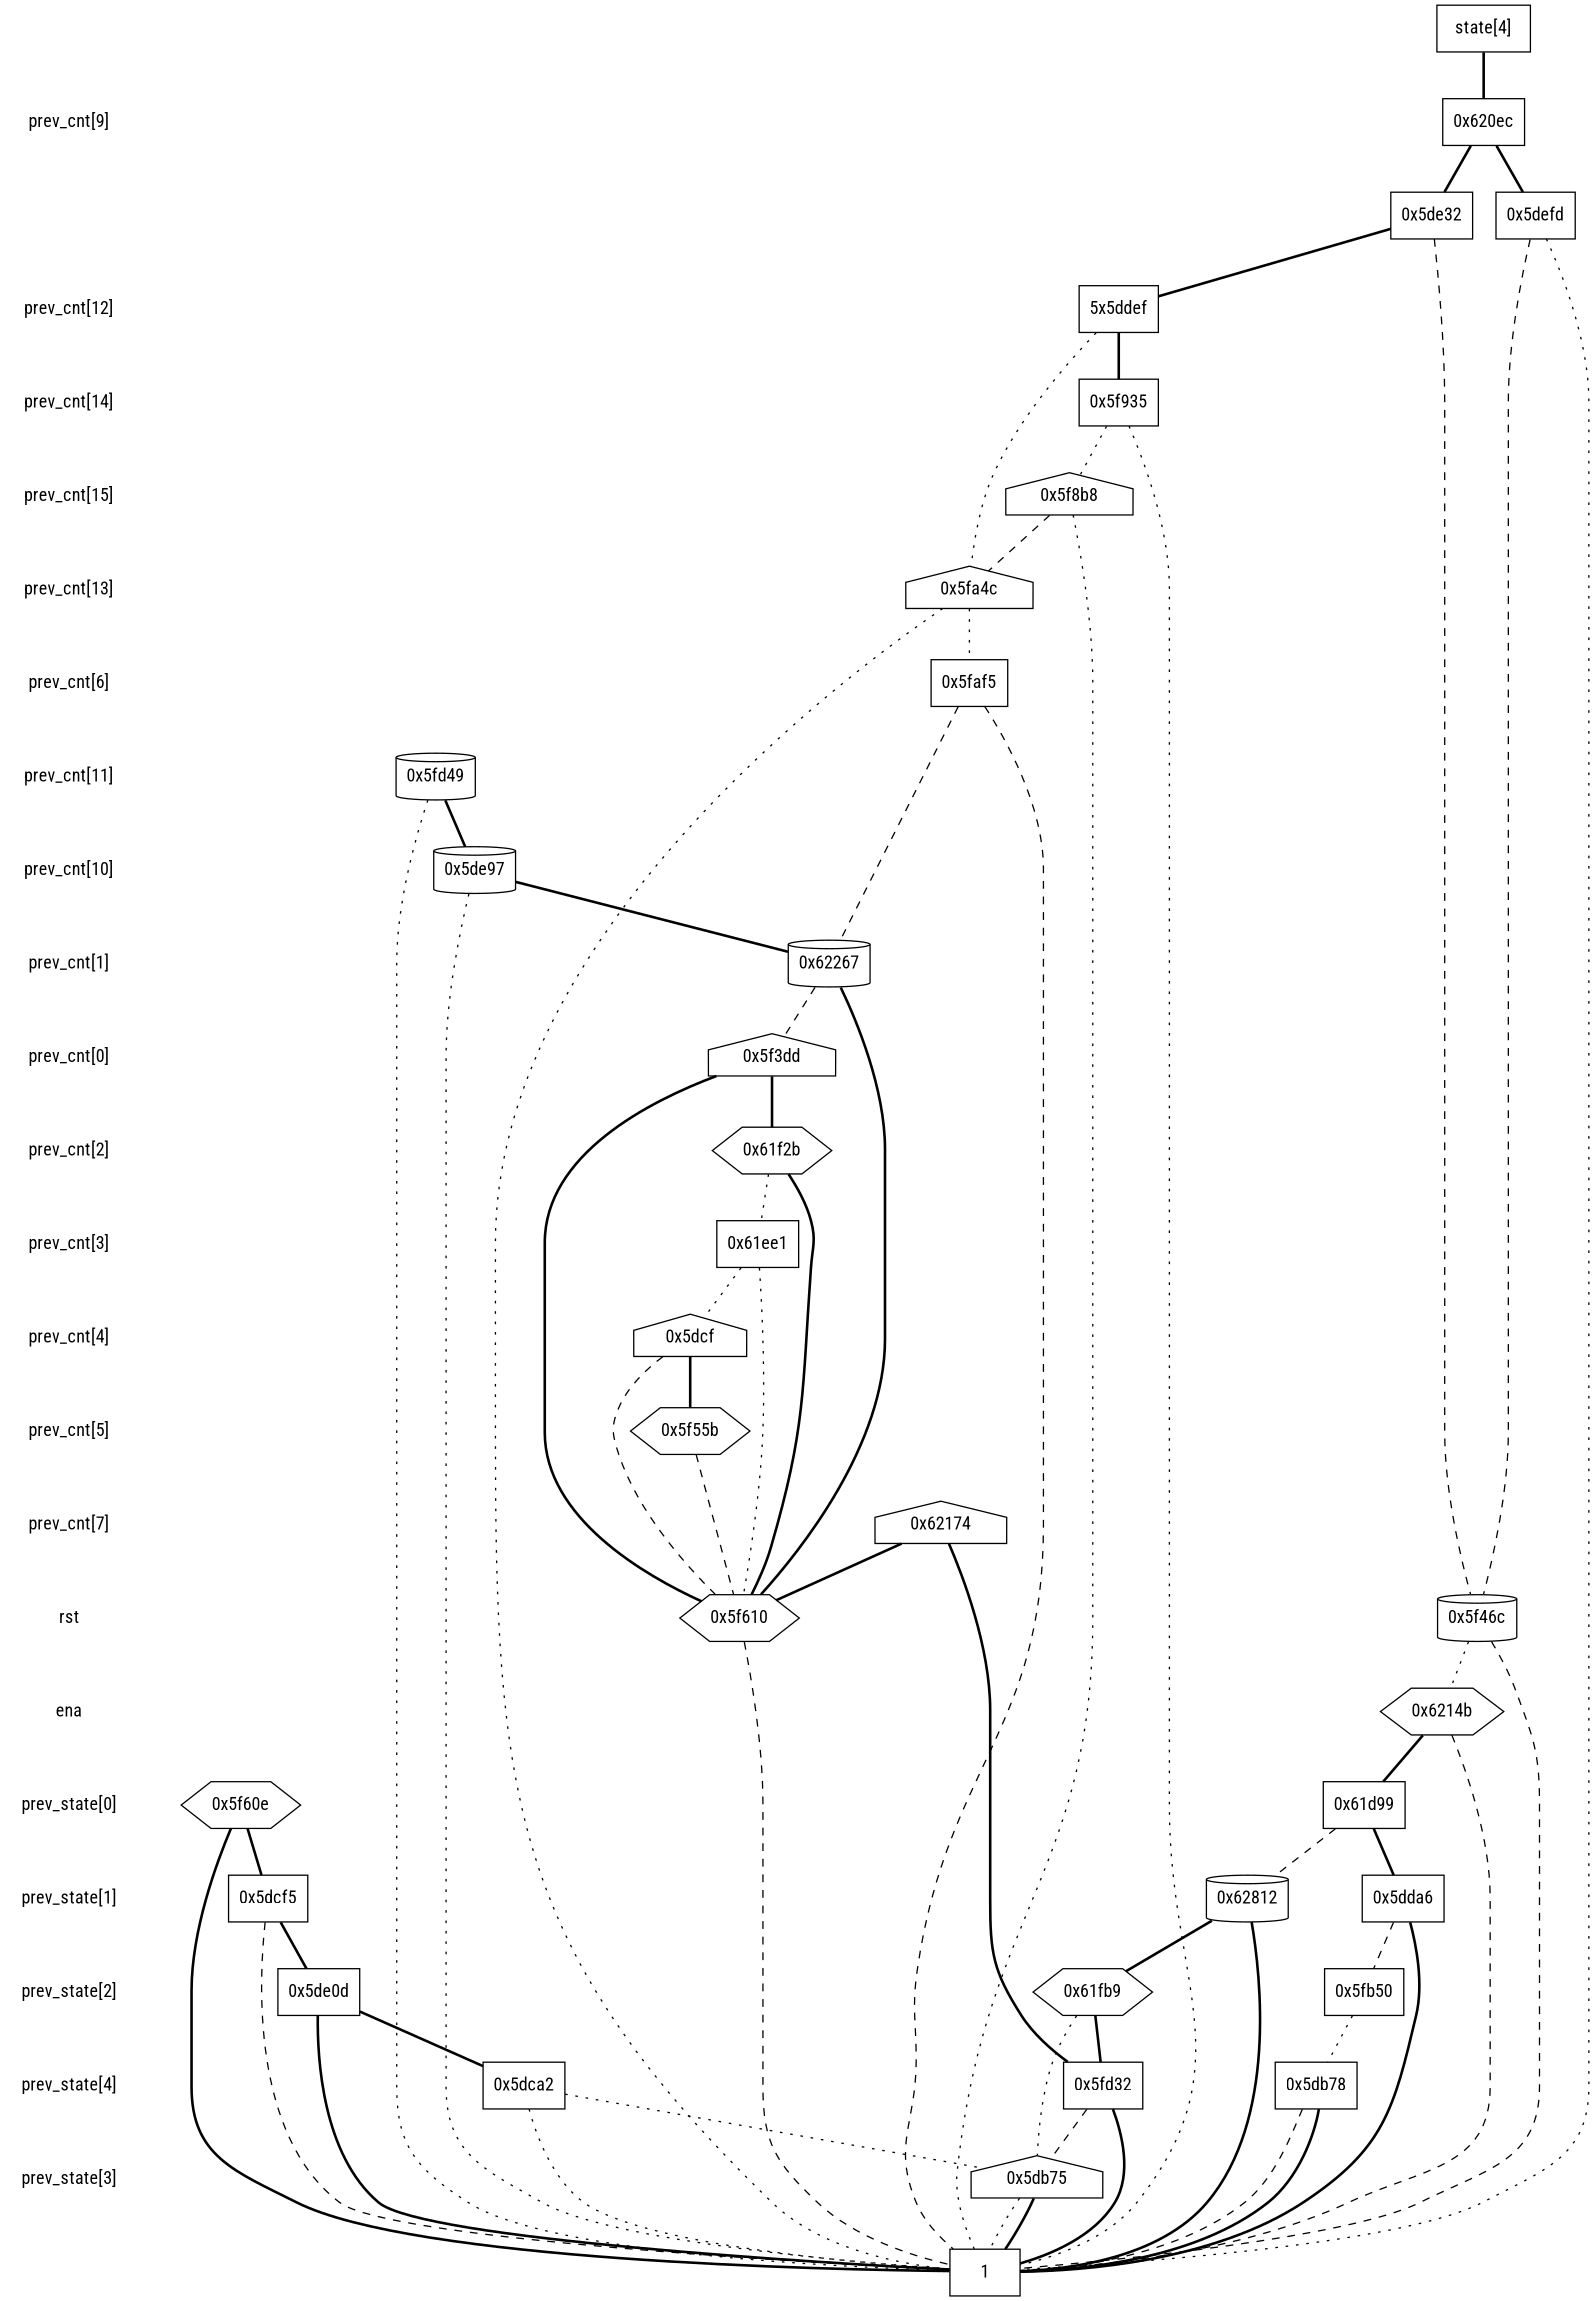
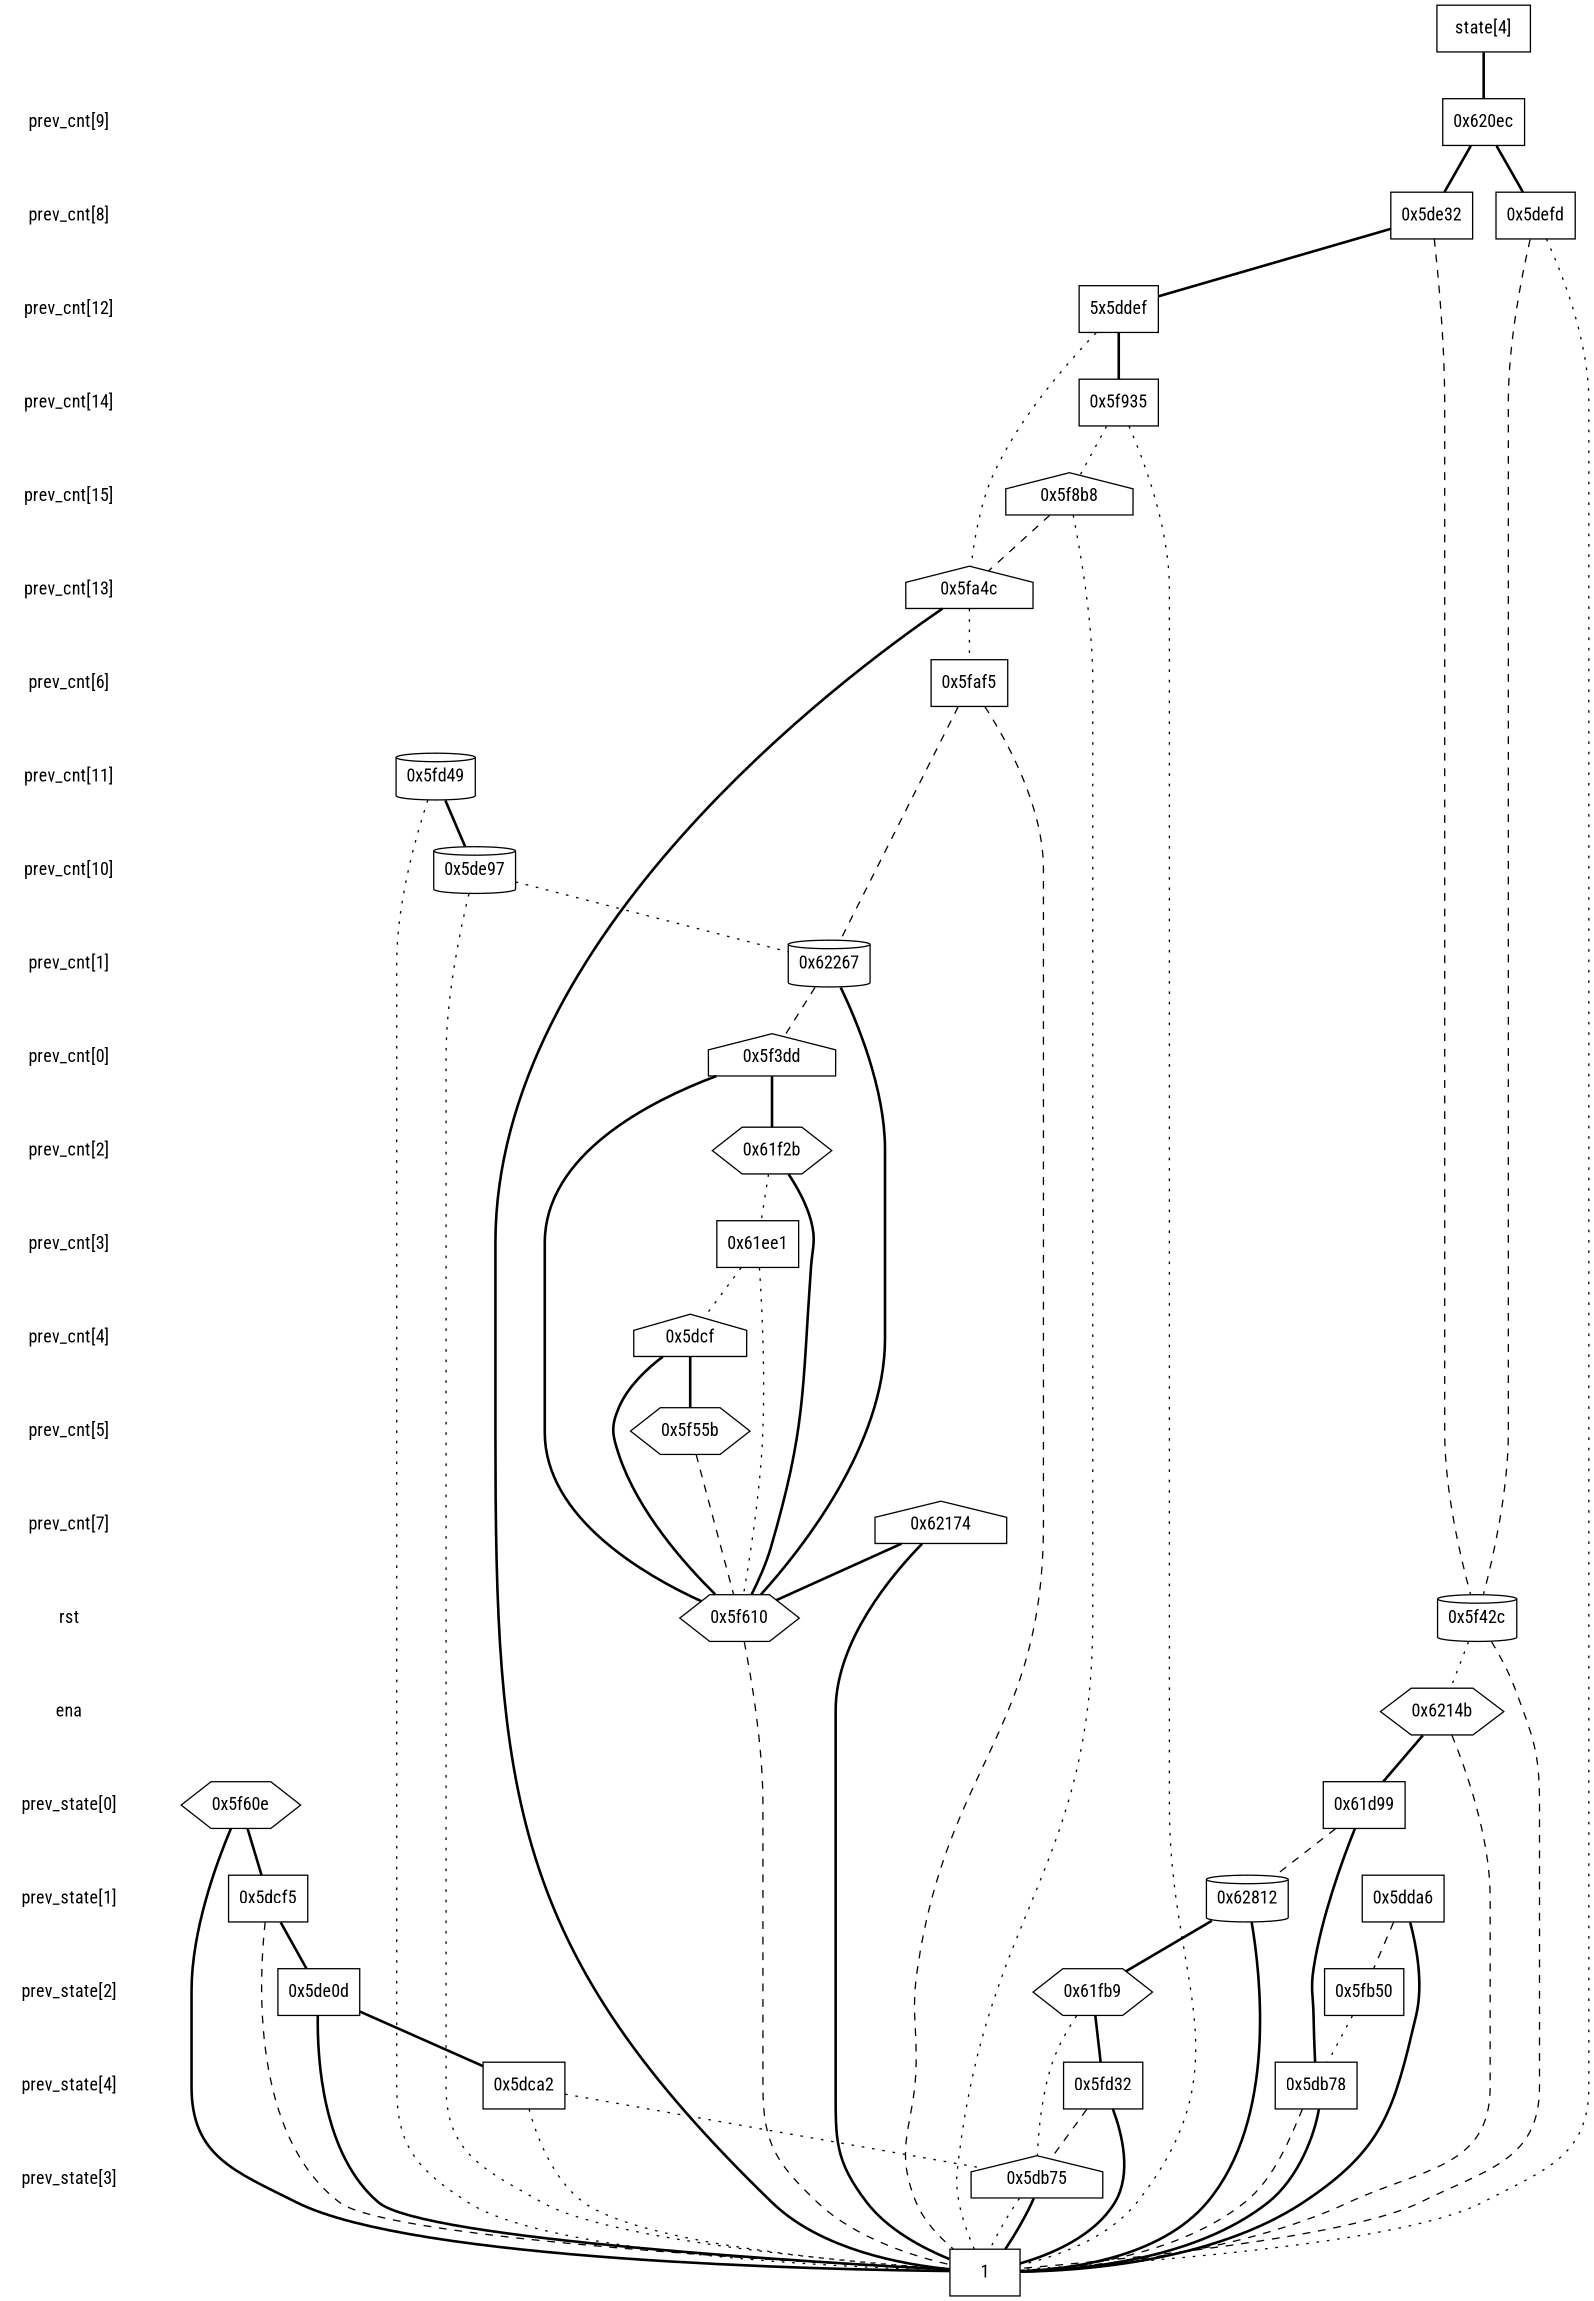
none -> (69, 216)
(652, 917) -> (652, 917)
(496, 1458) -> (496, 1458)
(629, 1480) -> (629, 1480)
(1477, 1618) -> (1477, 1618)
(990, 1813) -> (836, 1915)
(1384, 1852) -> (1319, 1943)
